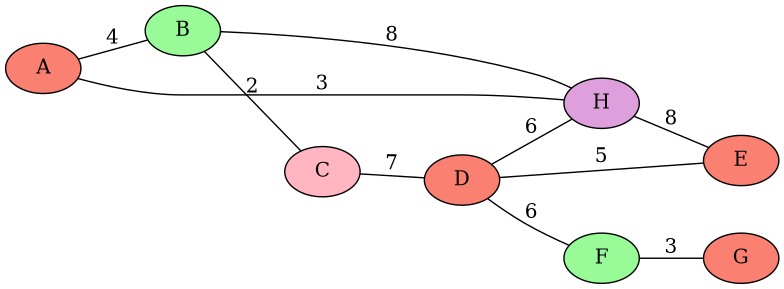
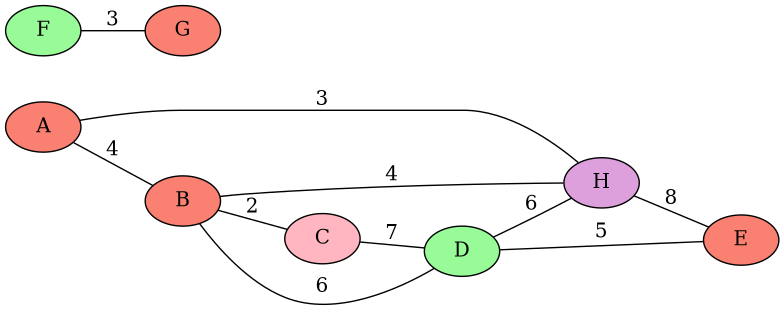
(183, 31) -> (183, 201)
(392, 36) -> (392, 175)
(462, 180) -> (462, 251)
(527, 225) -> (306, 303)
